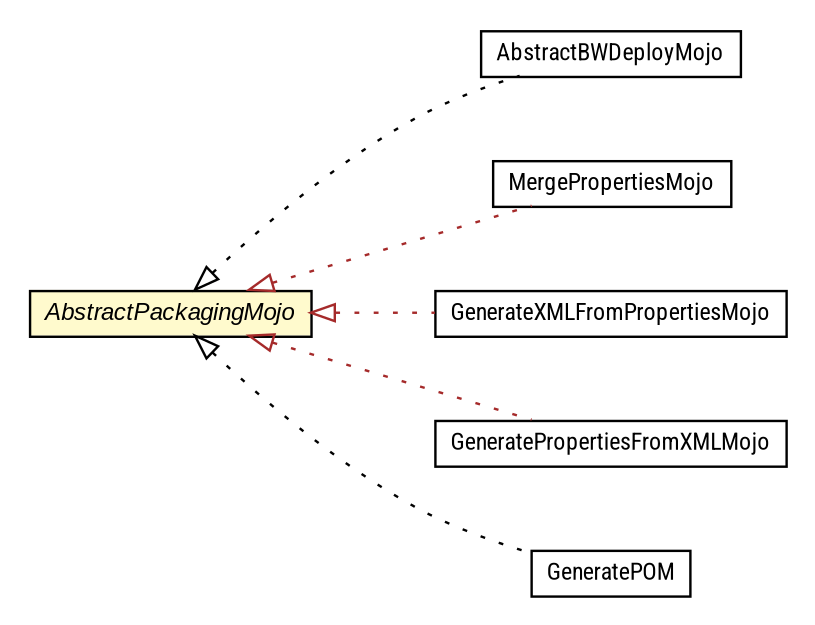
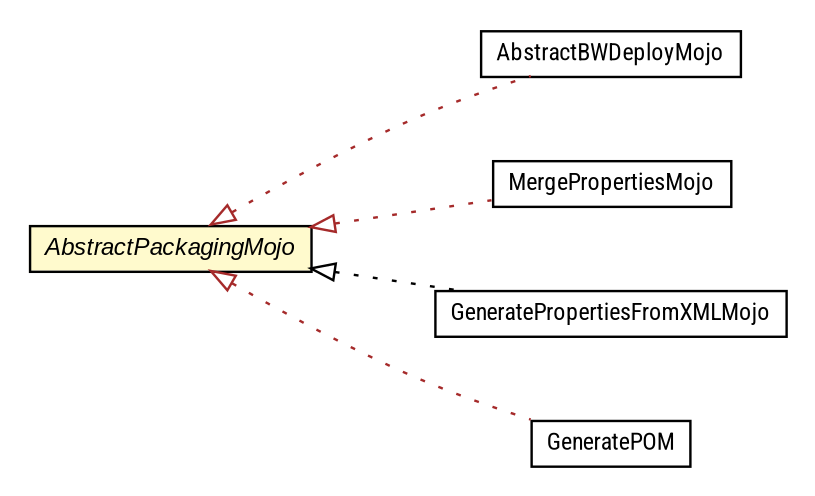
(355, 156) -> (378, 135)
(611, 313) -> none
(402, 381) -> (395, 281)
(360, 473) -> (378, 360)
